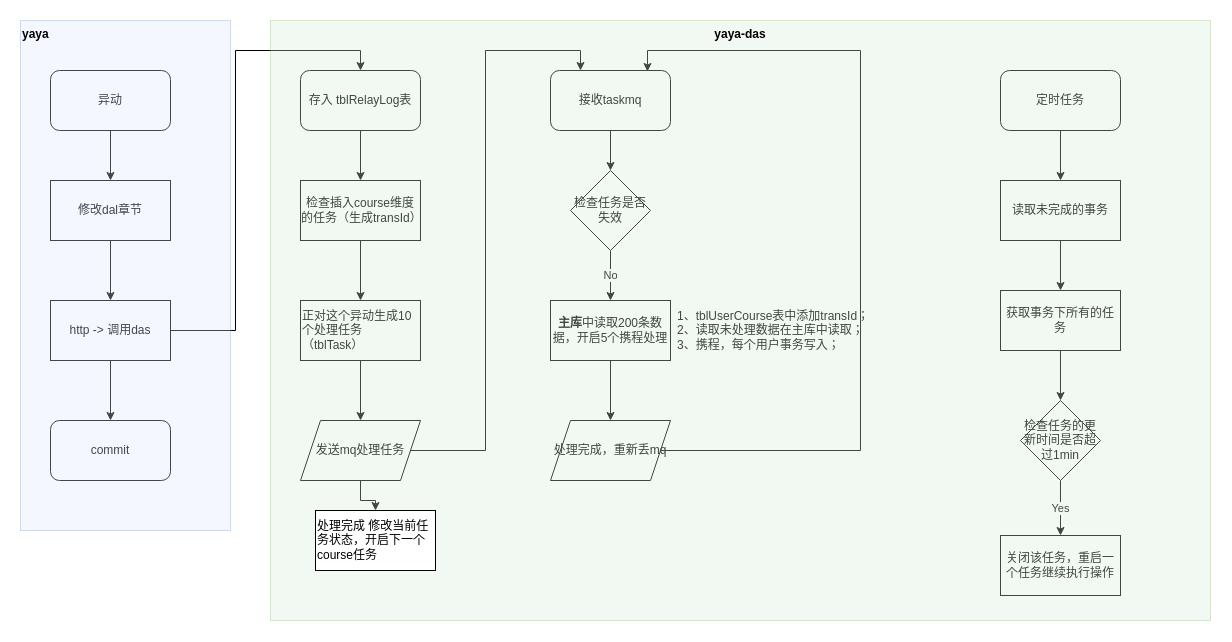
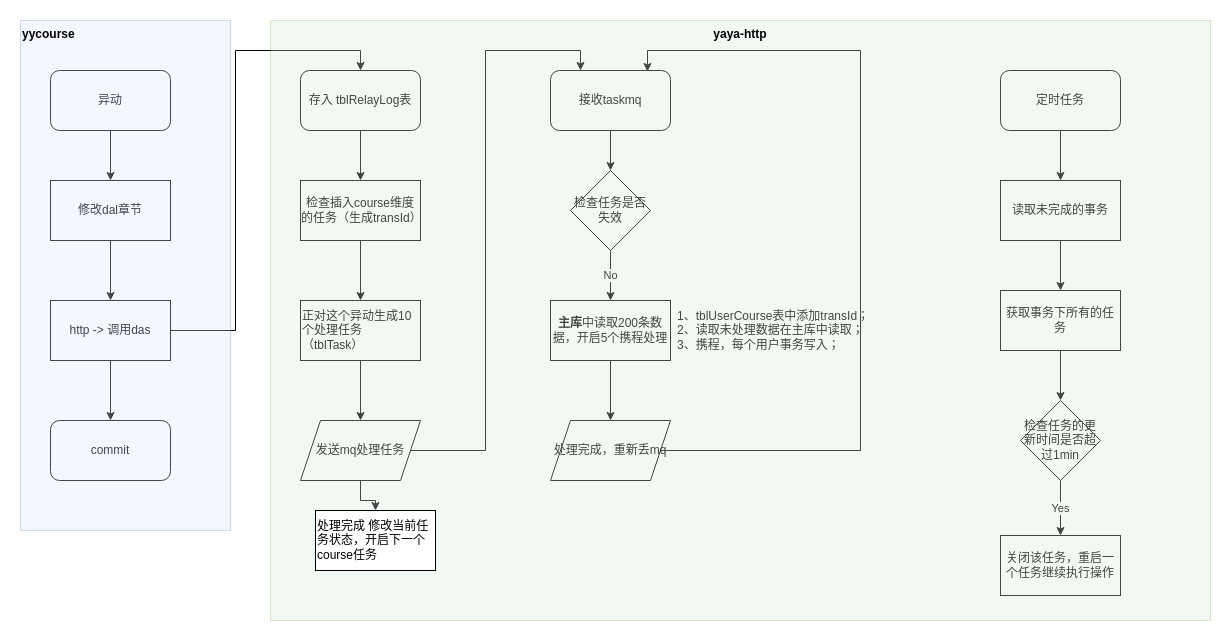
(36, 35) -> (49, 35)
(741, 35) -> (741, 35)
